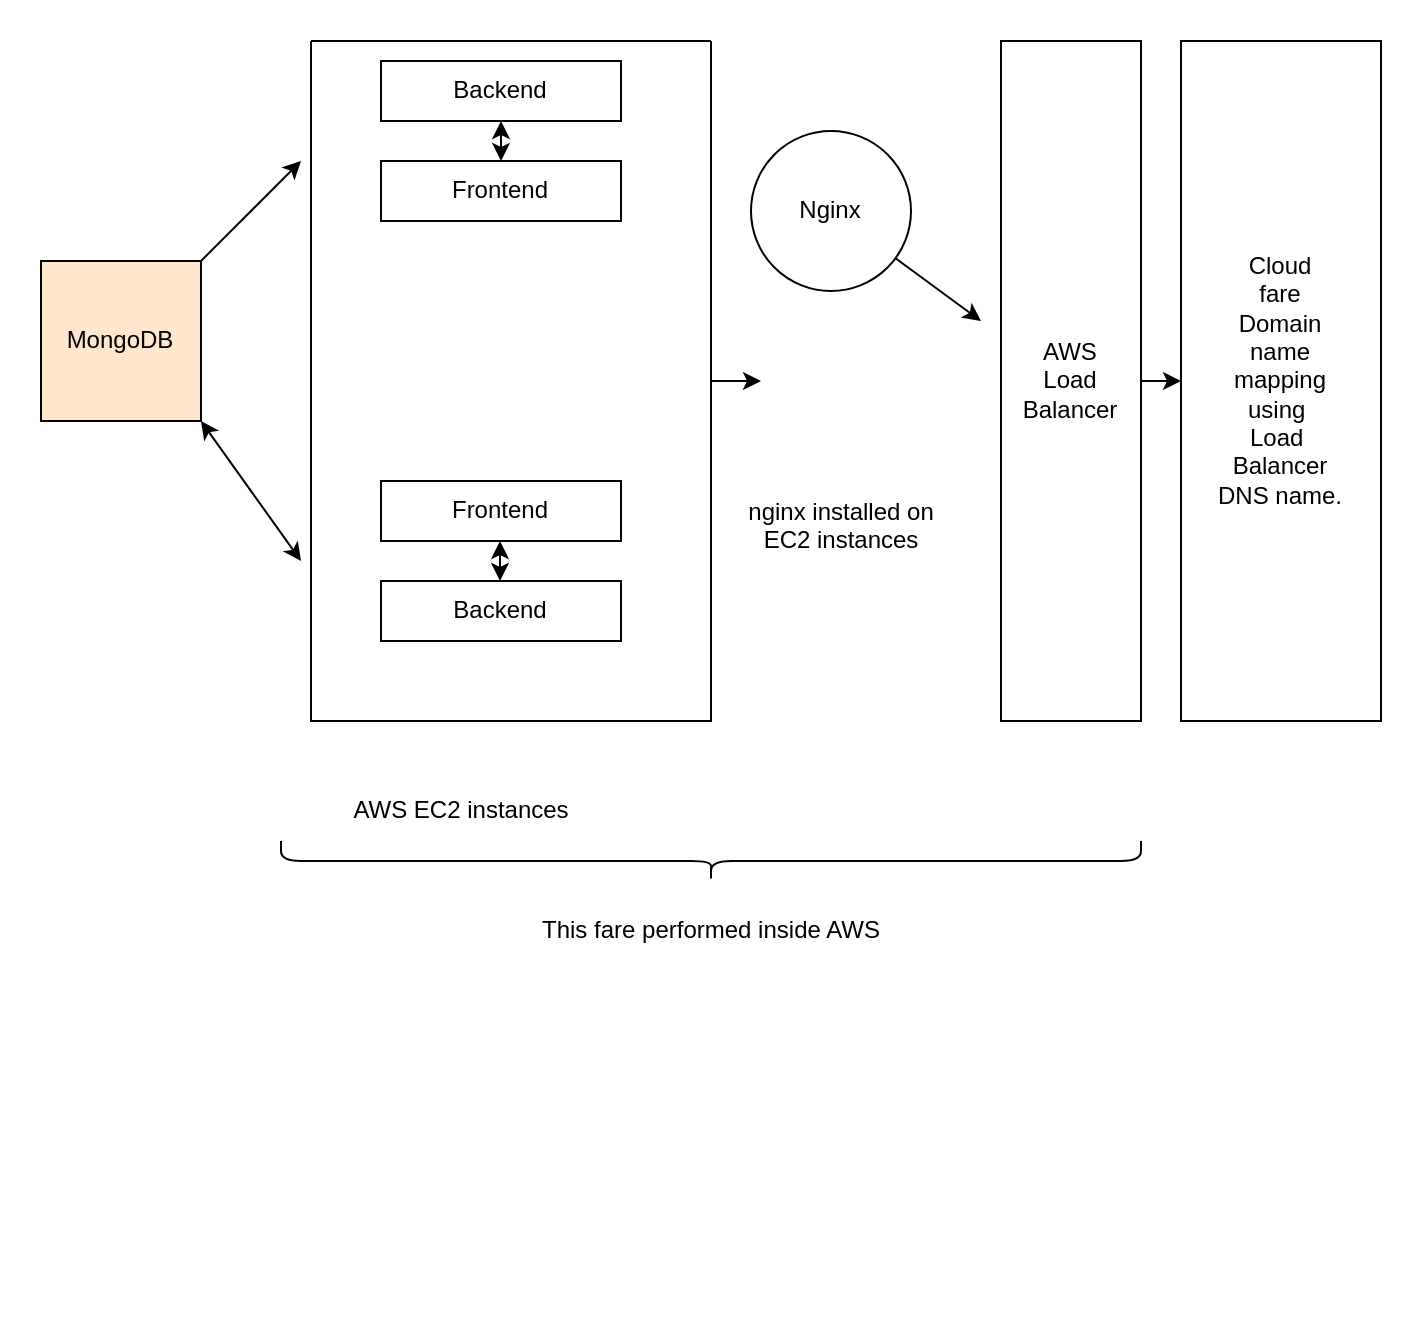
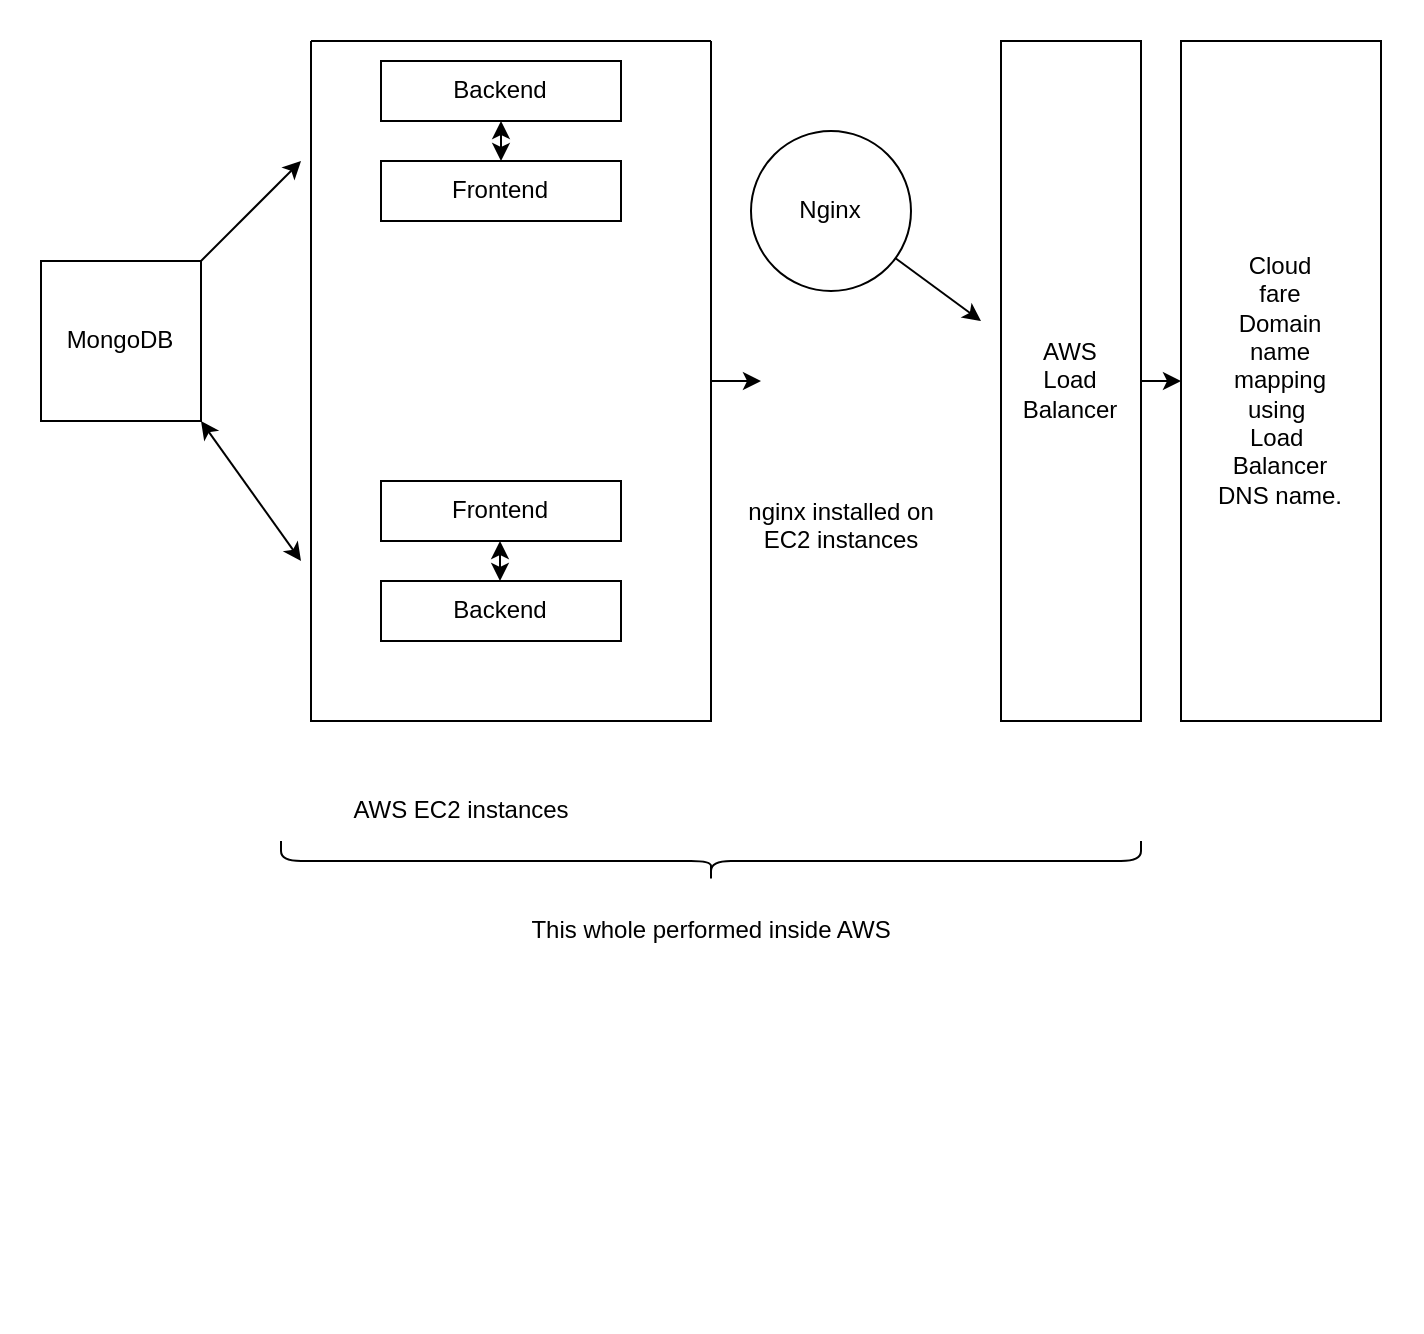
(121, 341) -> (121, 341)
(712, 931) -> (712, 931)
